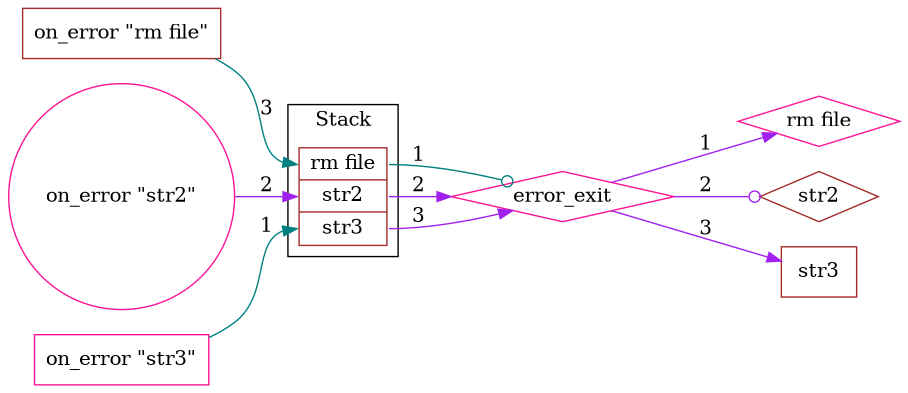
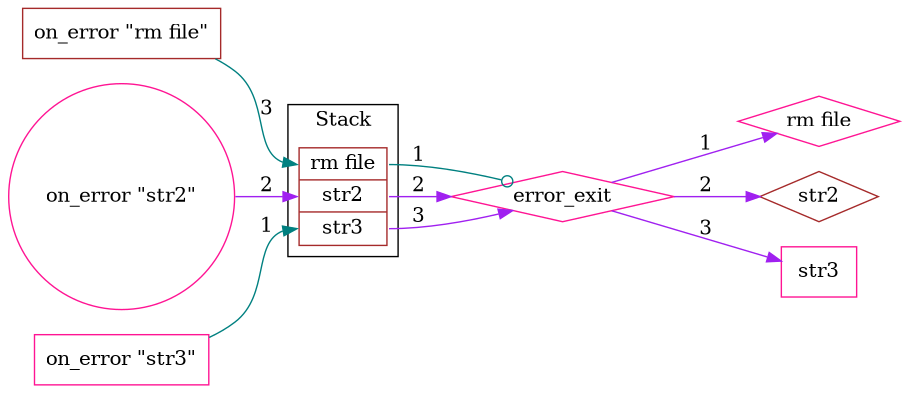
(711, 197) -> (711, 197)
(819, 272) -> (819, 272)
